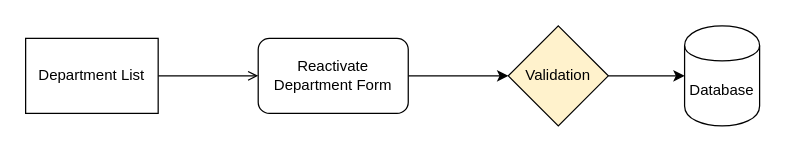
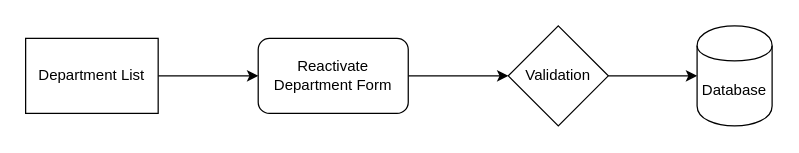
(250, 76) -> (248, 76)
(558, 76) -> (558, 76)
(722, 76) -> (734, 76)
